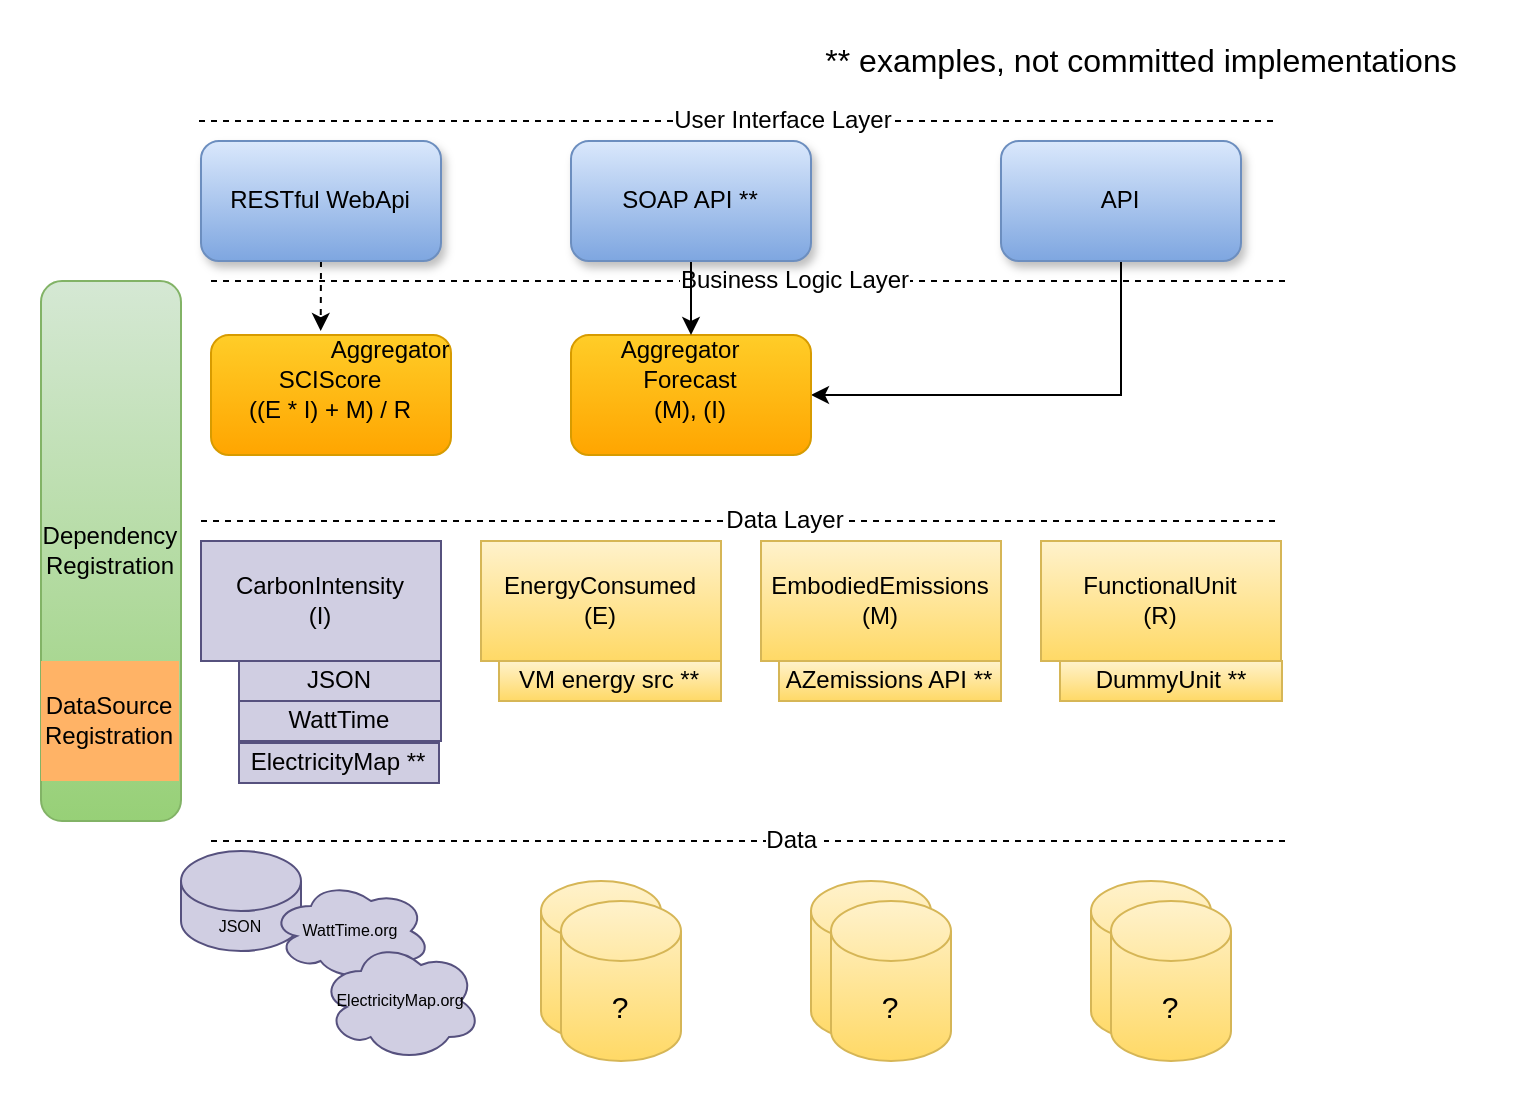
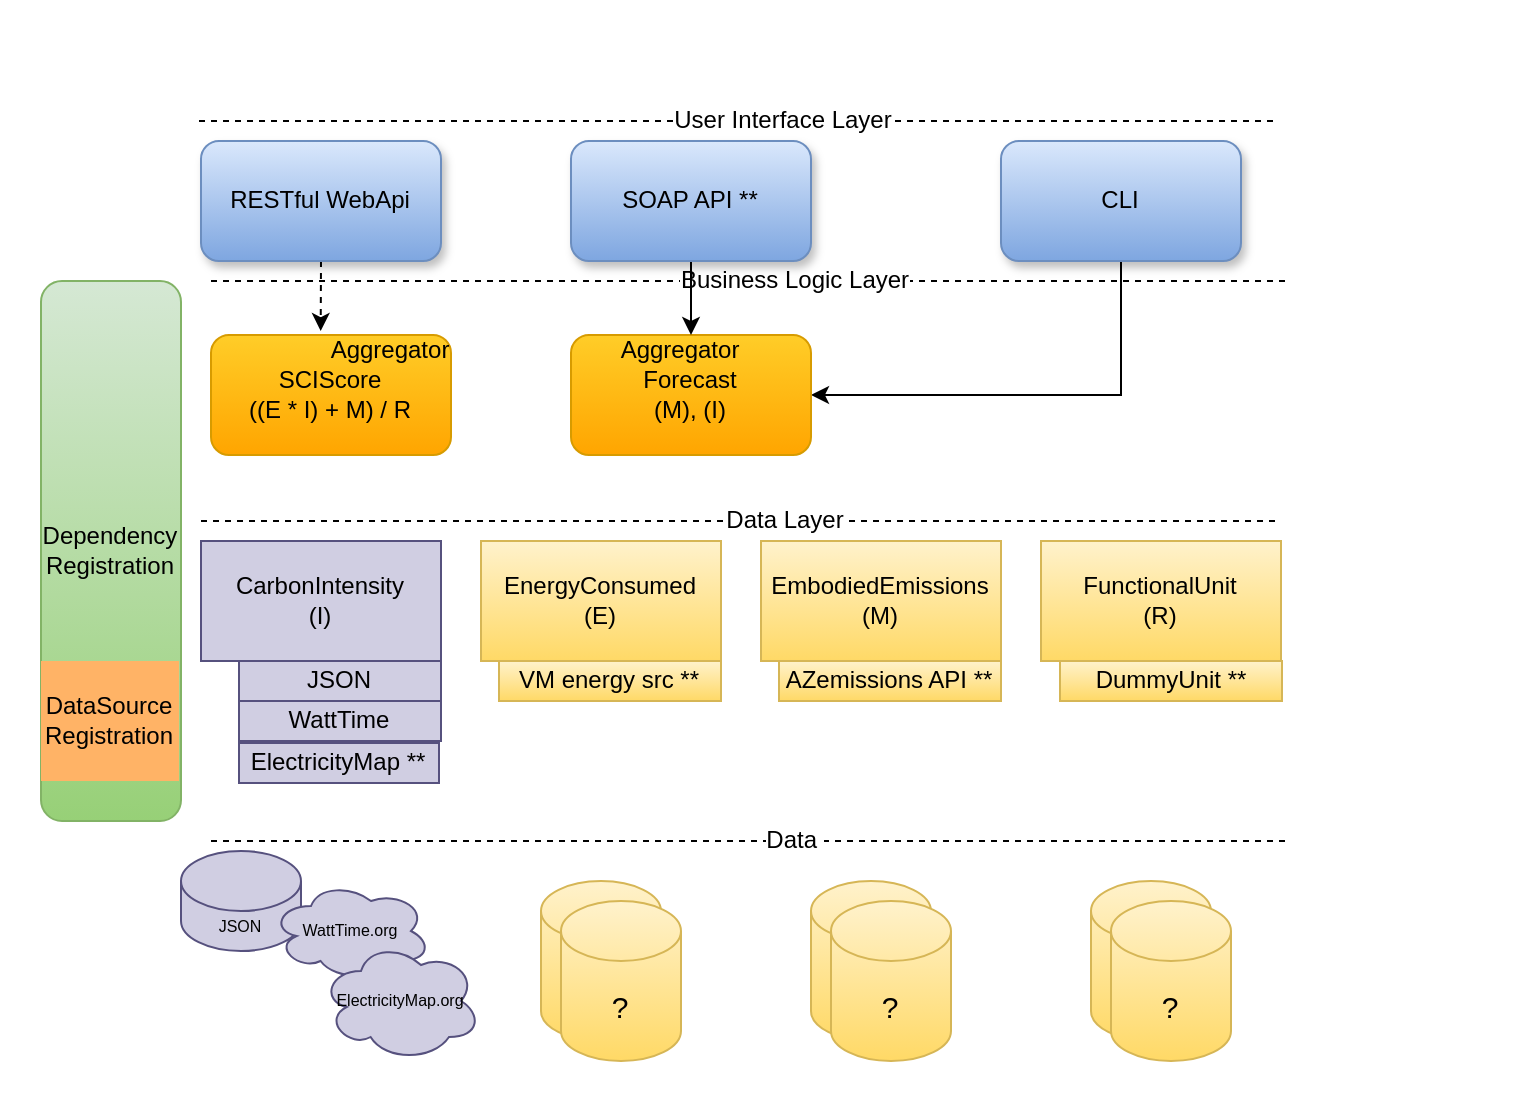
(1141, 61) -> none
(1121, 201) -> (1121, 201)
